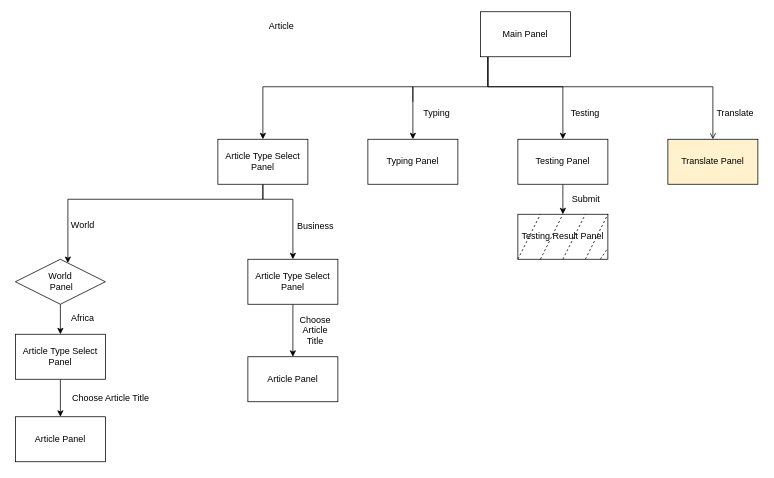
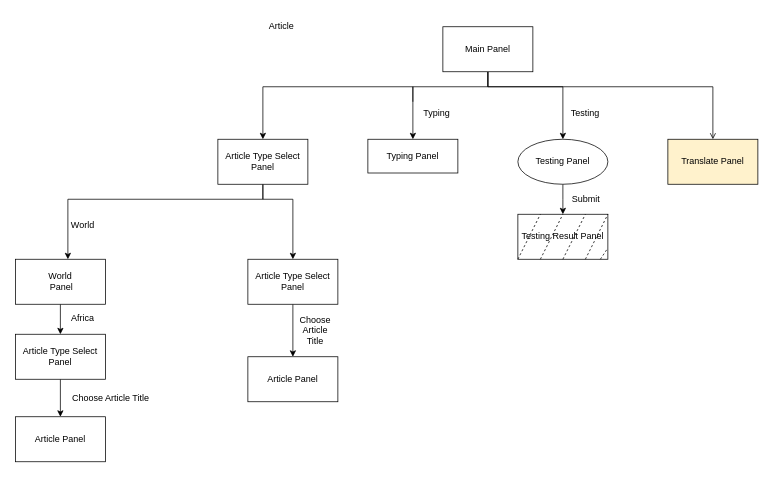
(525, 34) -> (488, 49)
(735, 113) -> none
(413, 162) -> (413, 156)
(563, 162) -> (563, 162)
(323, 225) -> none
(60, 282) -> (60, 282)
